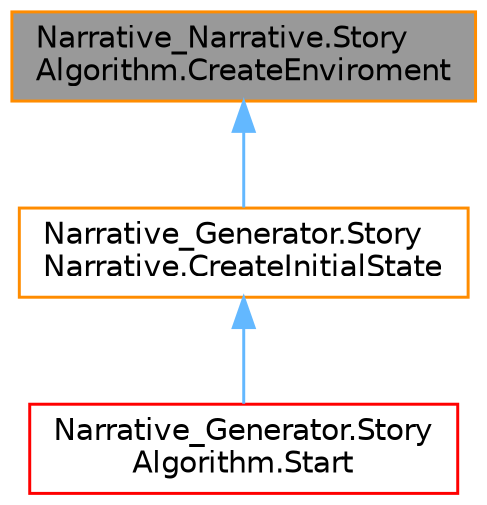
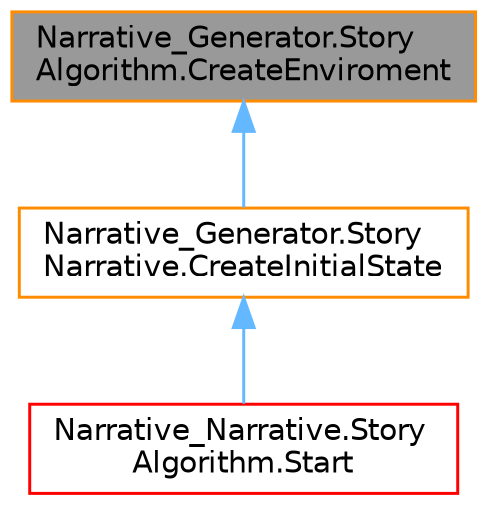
(244, 56) -> (244, 56)
(244, 449) -> (244, 449)
